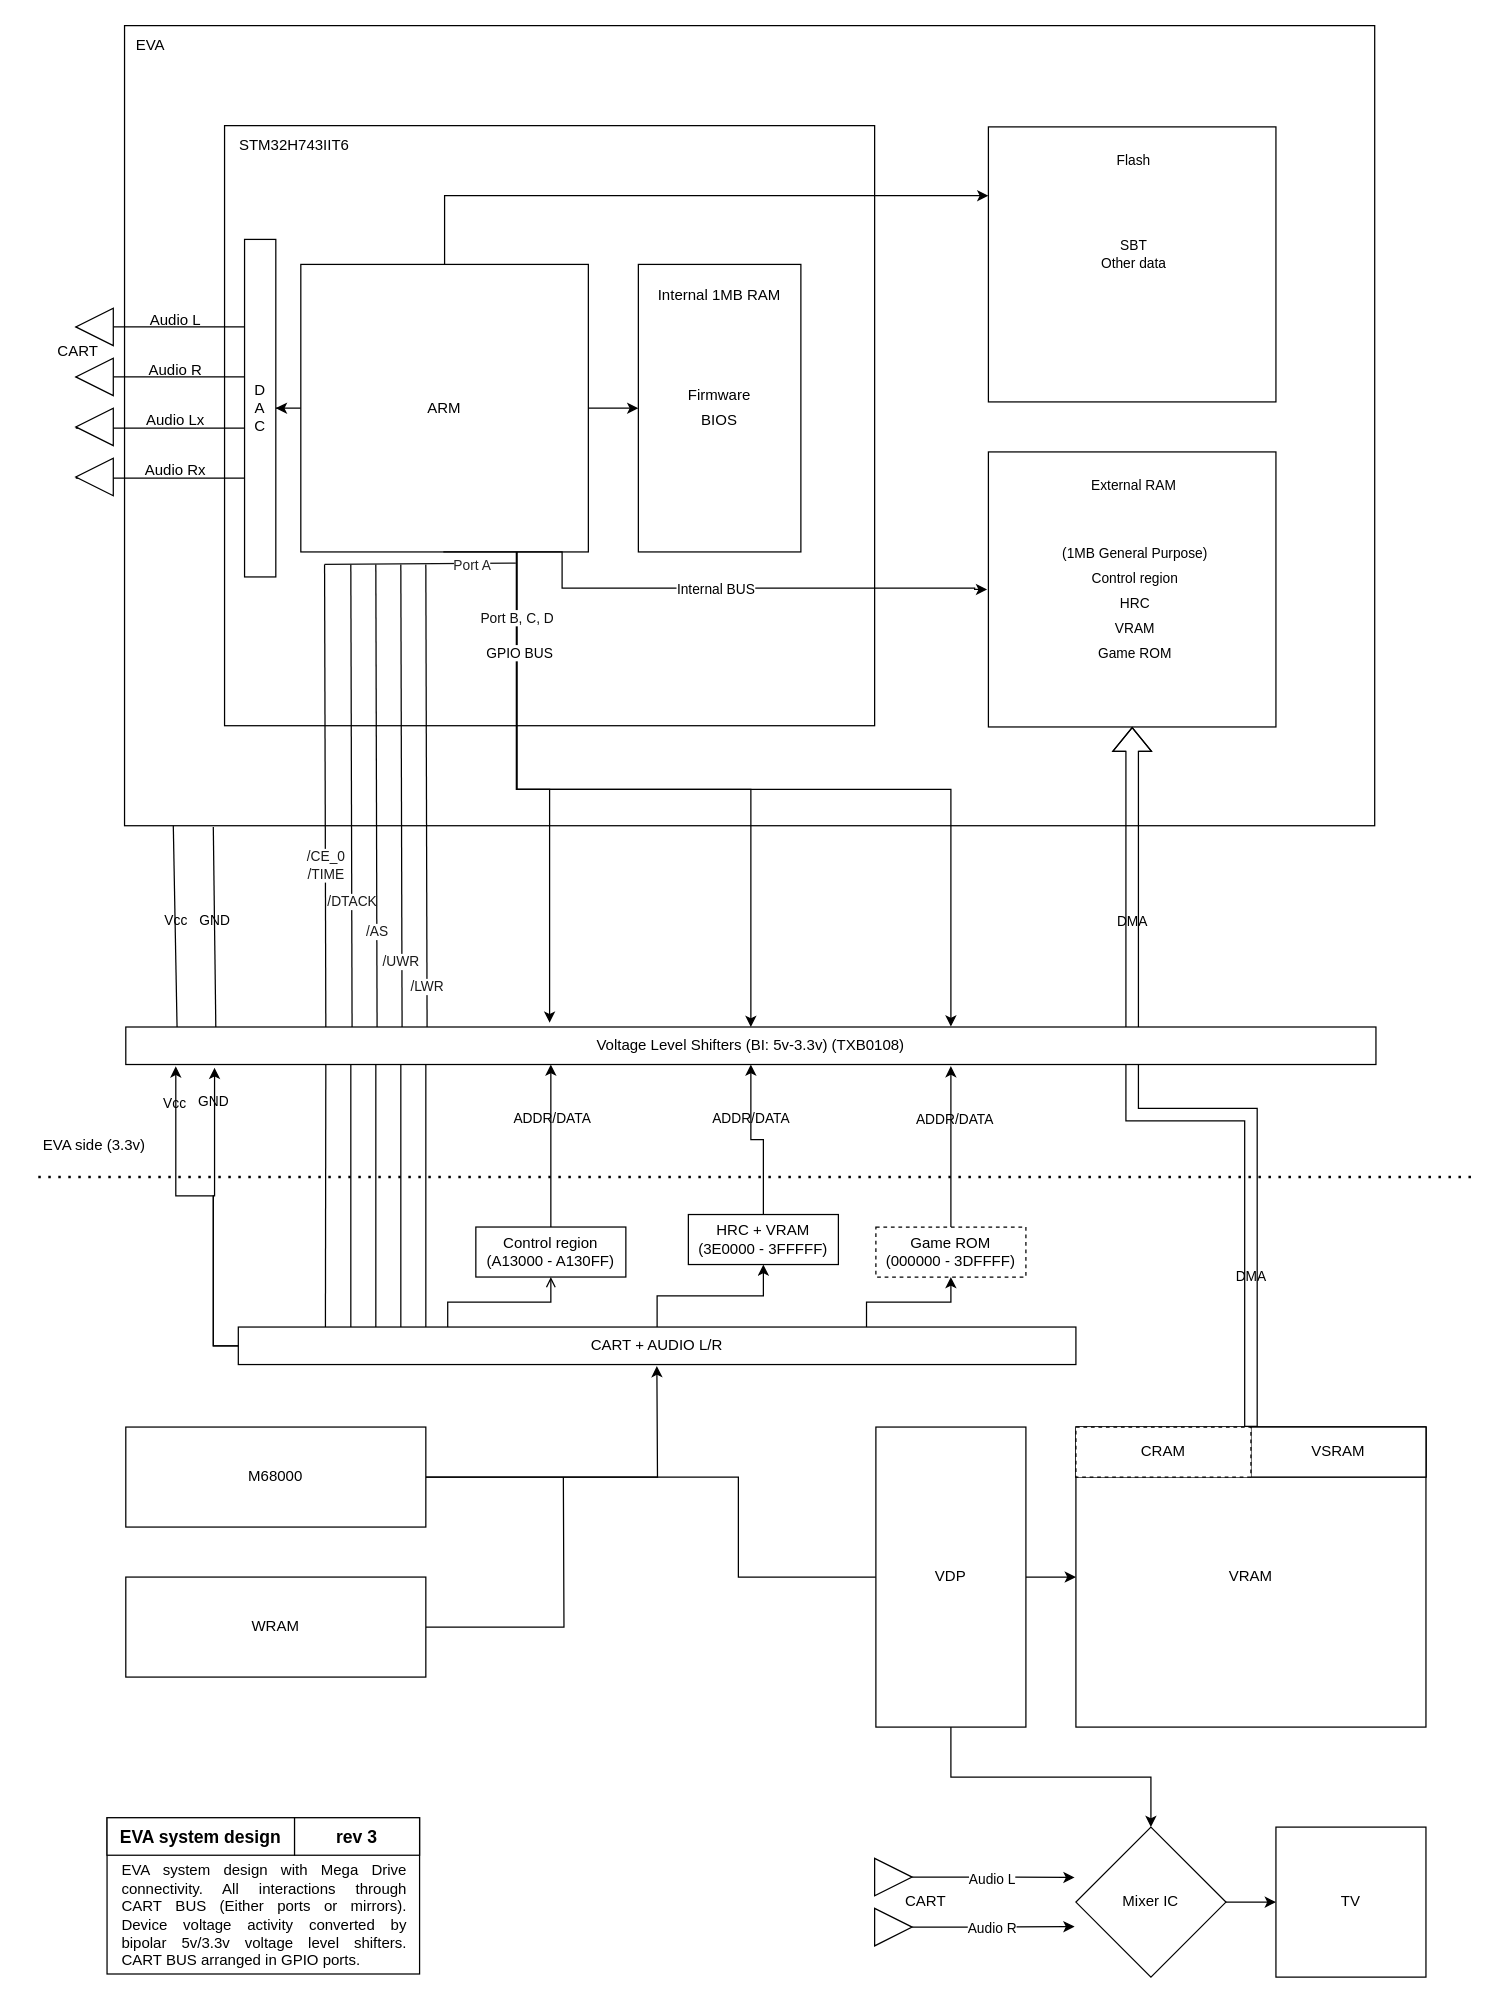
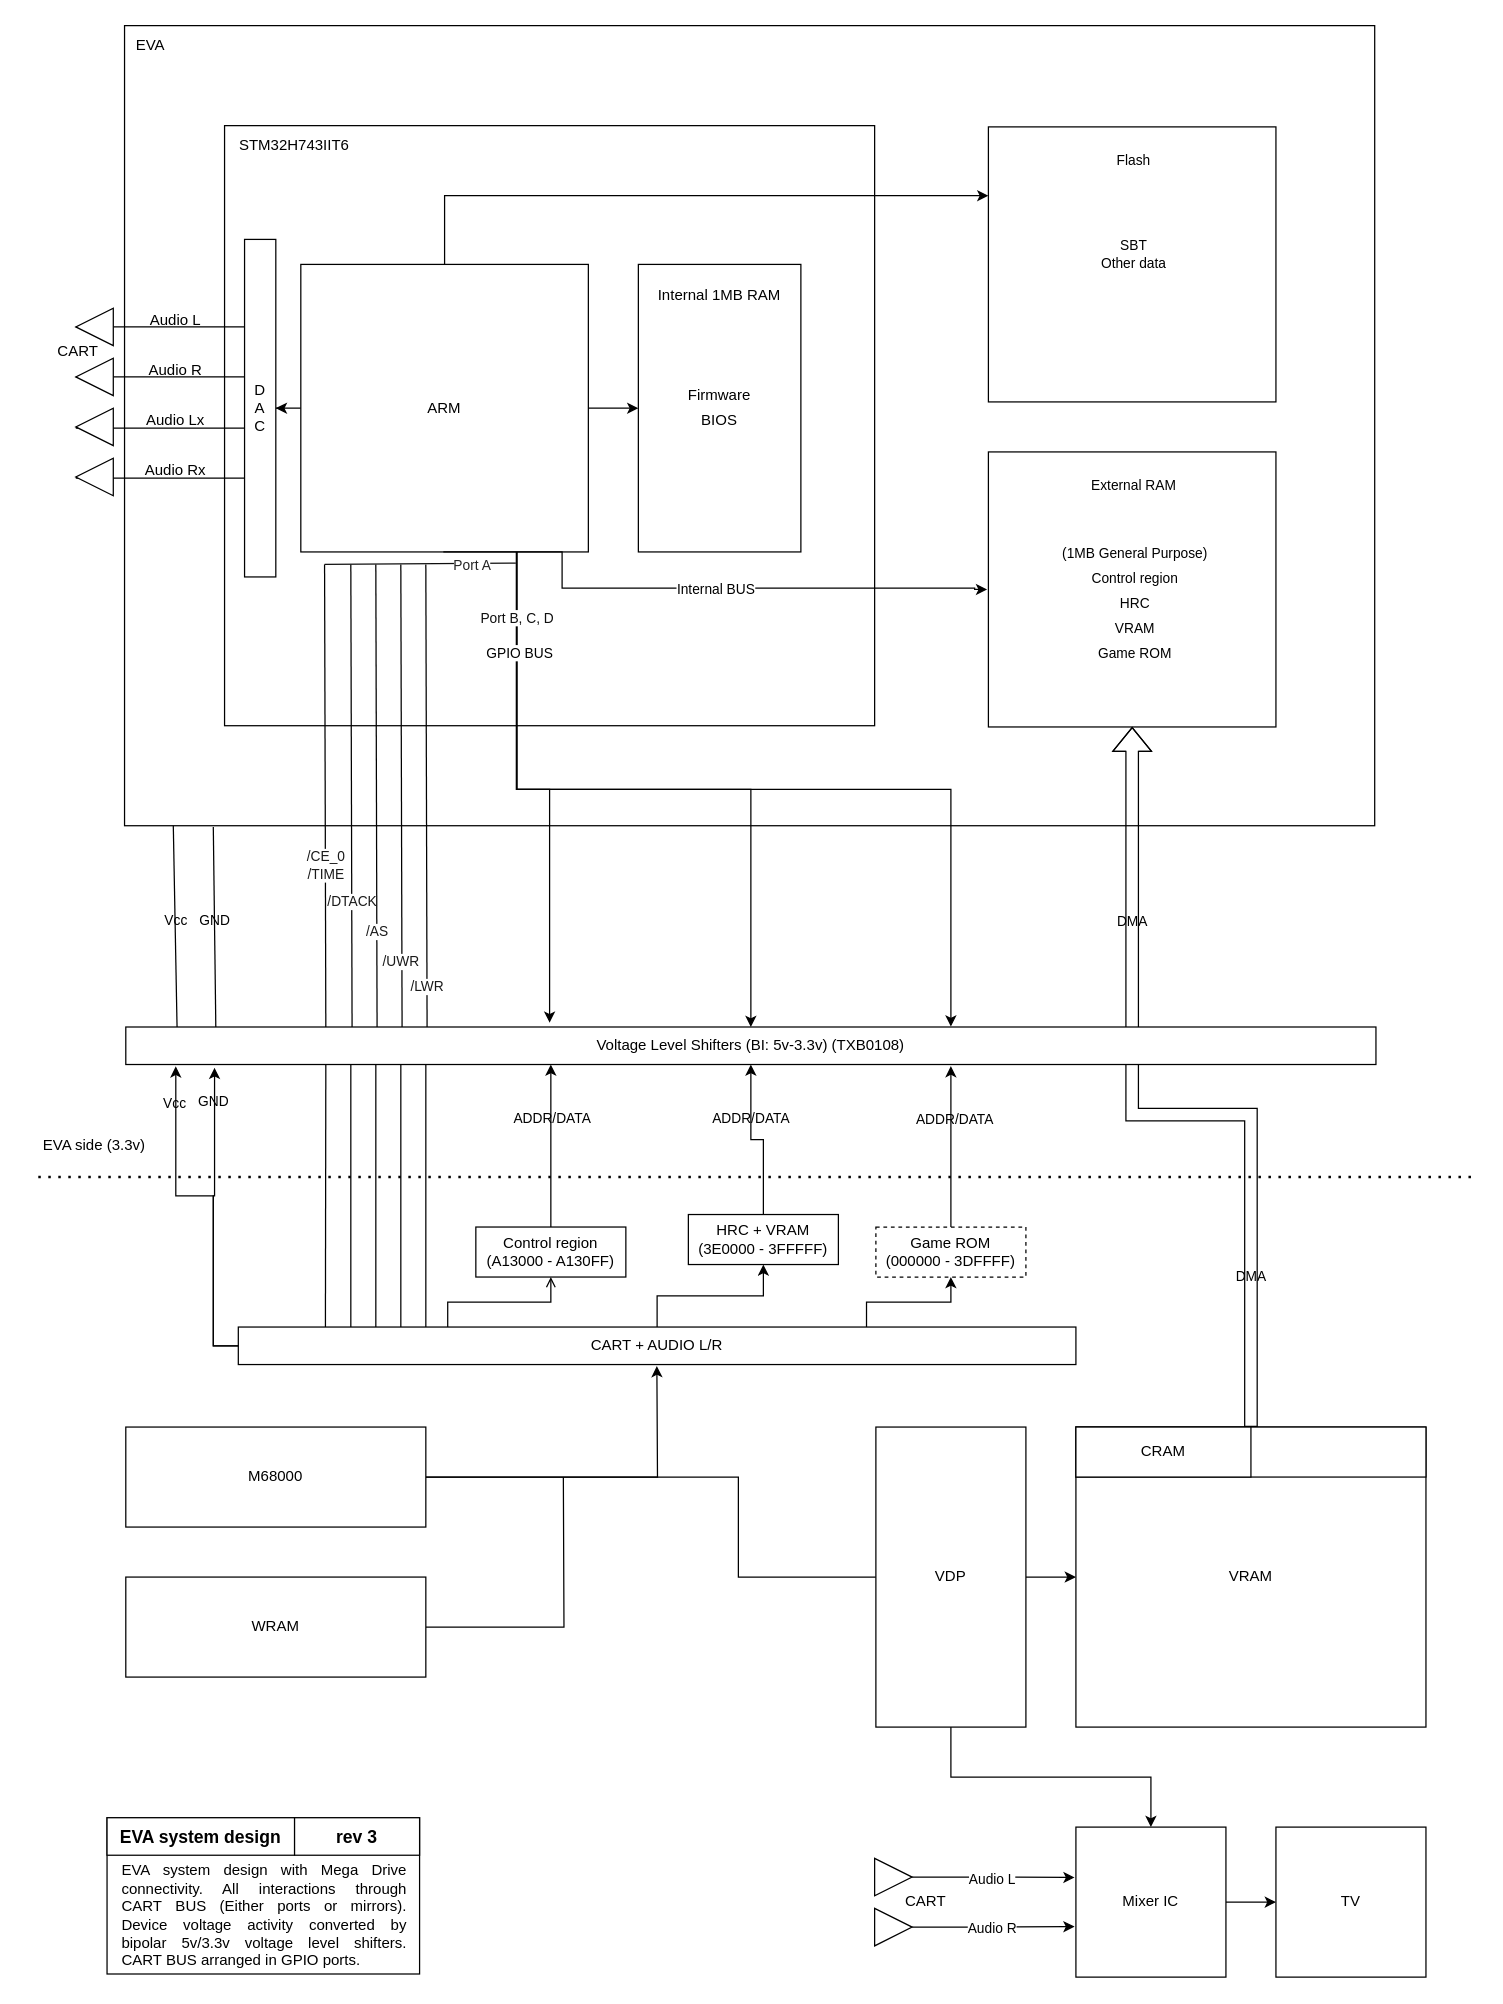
(1163, 1452) -> (1163, 1452)
(1338, 1452) -> none
(1151, 1902) -> (1151, 1902)
